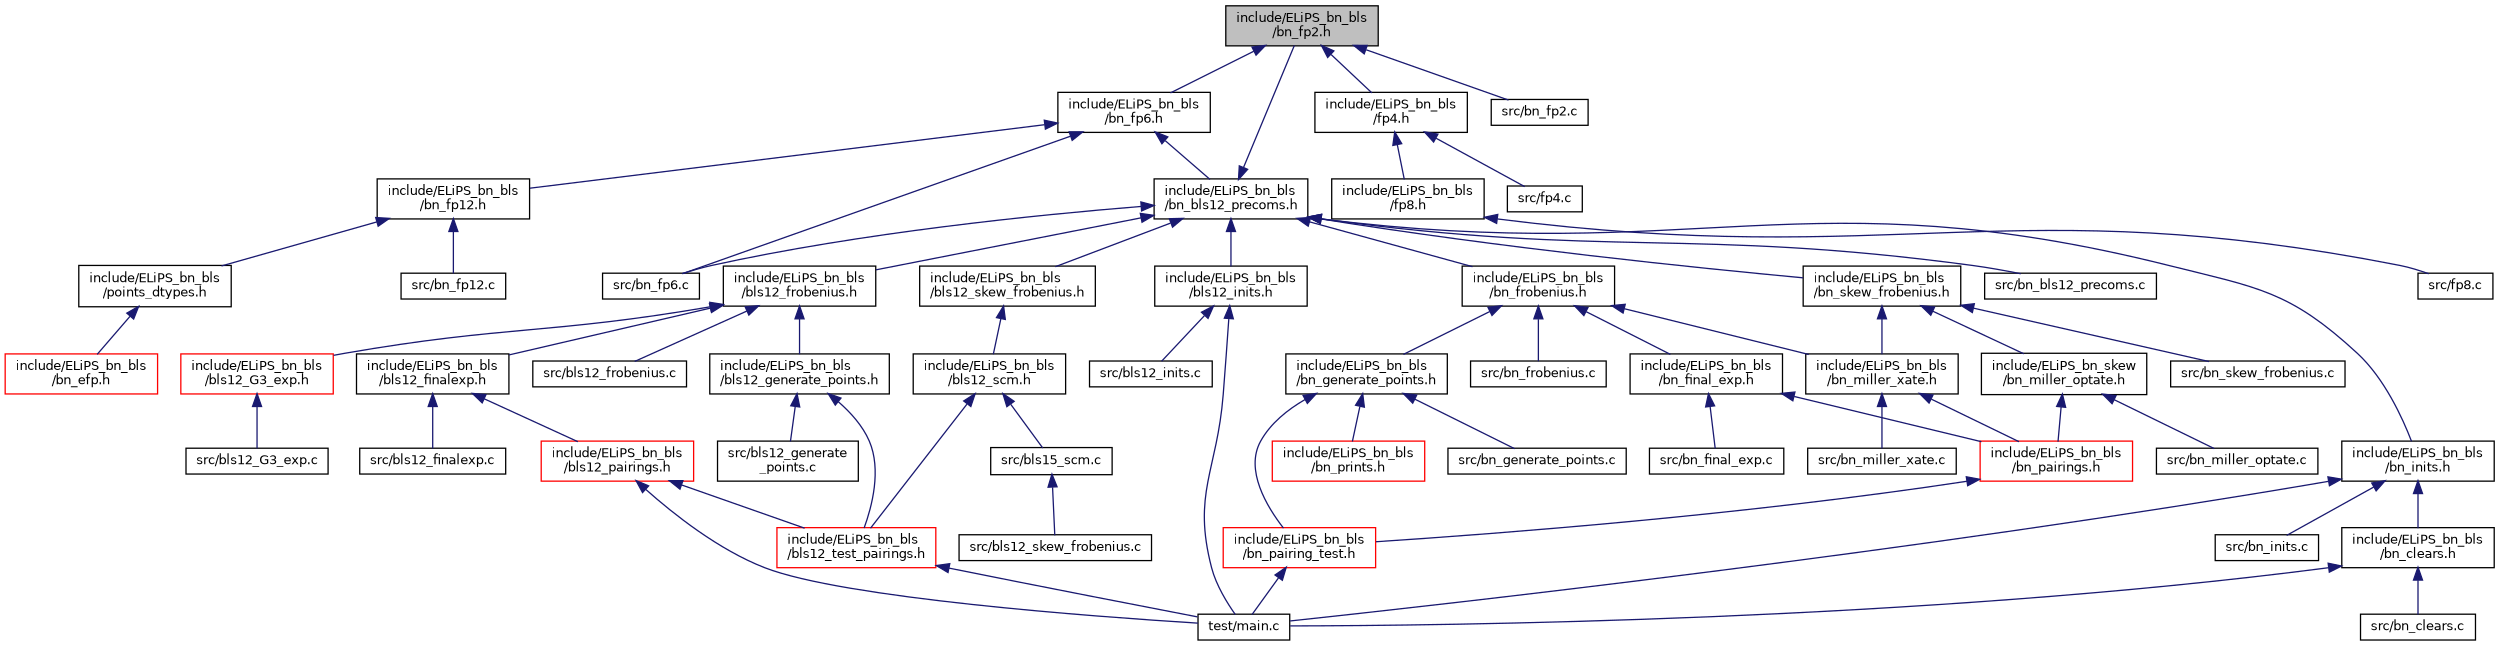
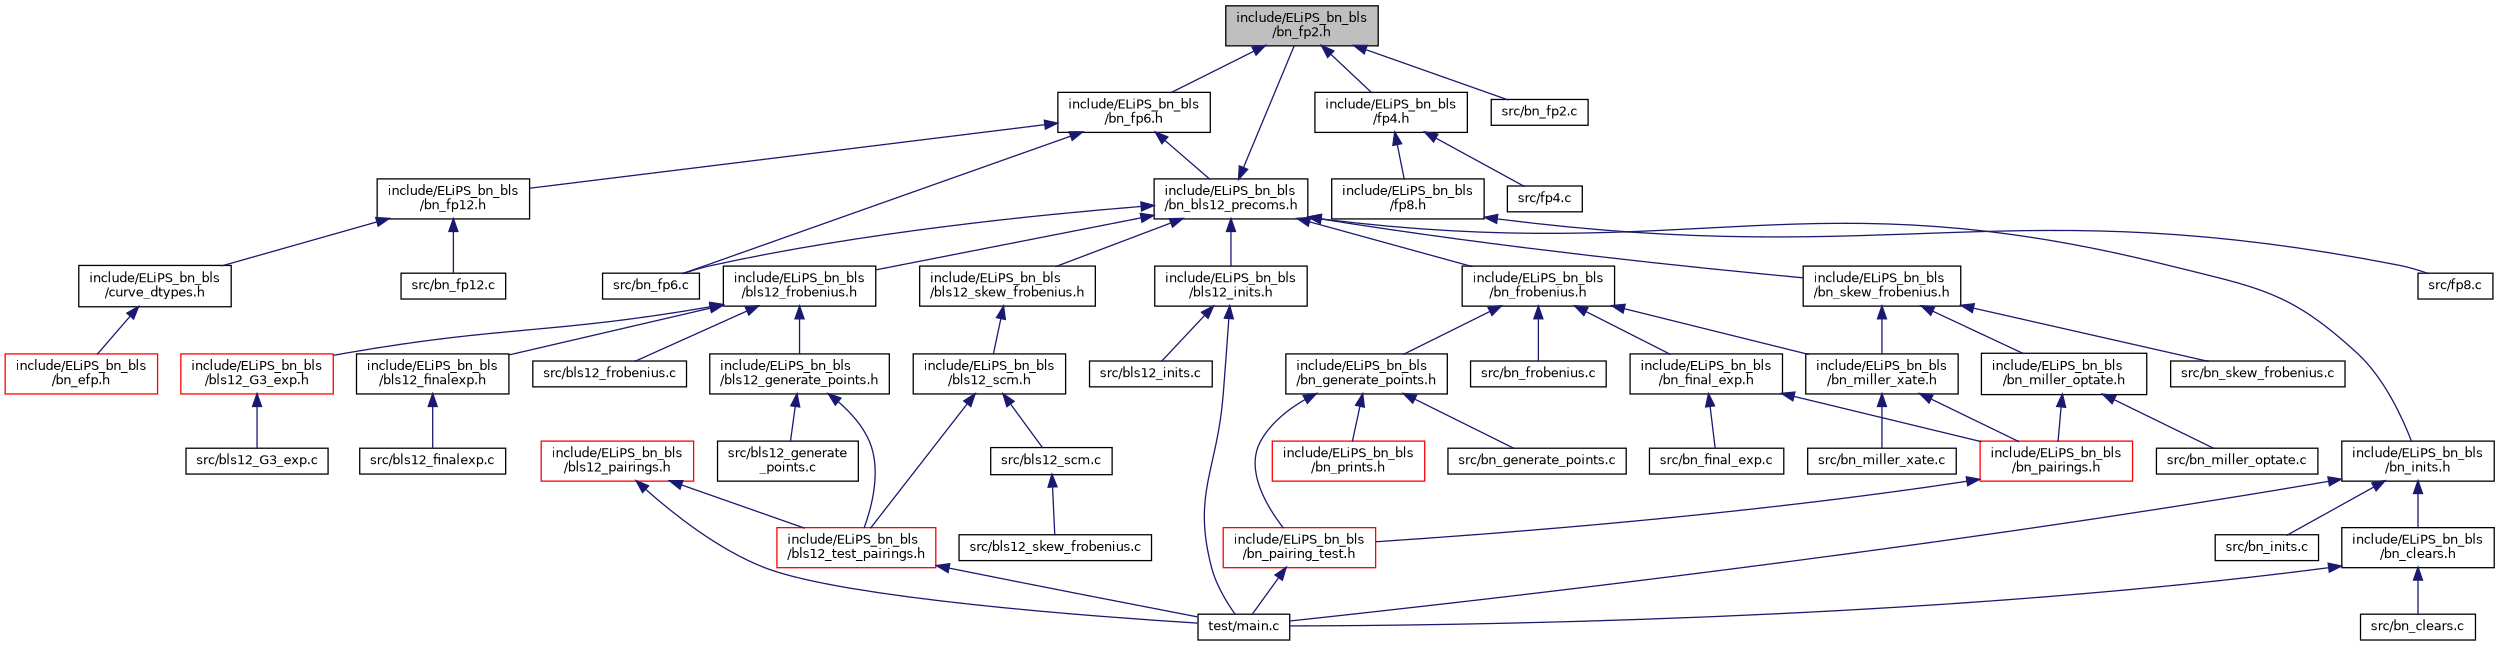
(155, 286) -> (155, 286)
(2071, 286) -> none
(2064, 374) -> (2064, 374)
(531, 420) -> none
(1051, 461) -> (1051, 461)
